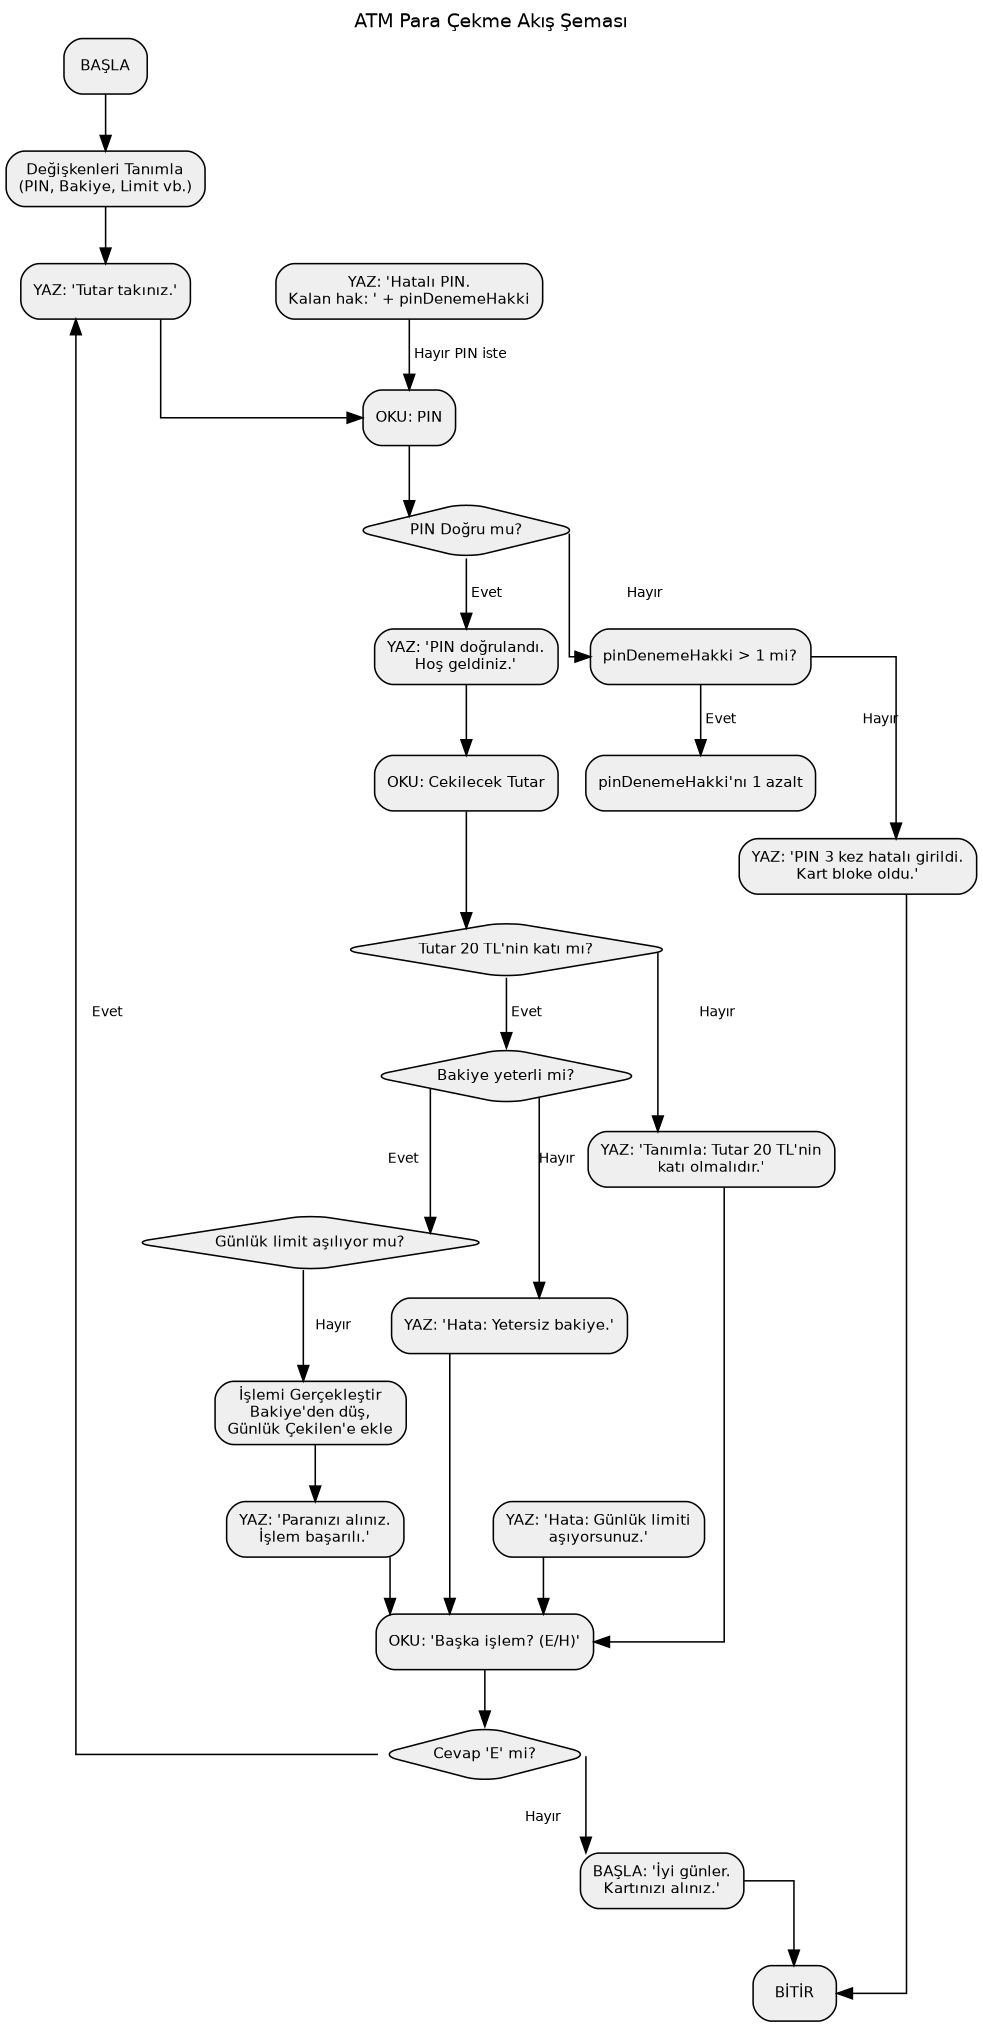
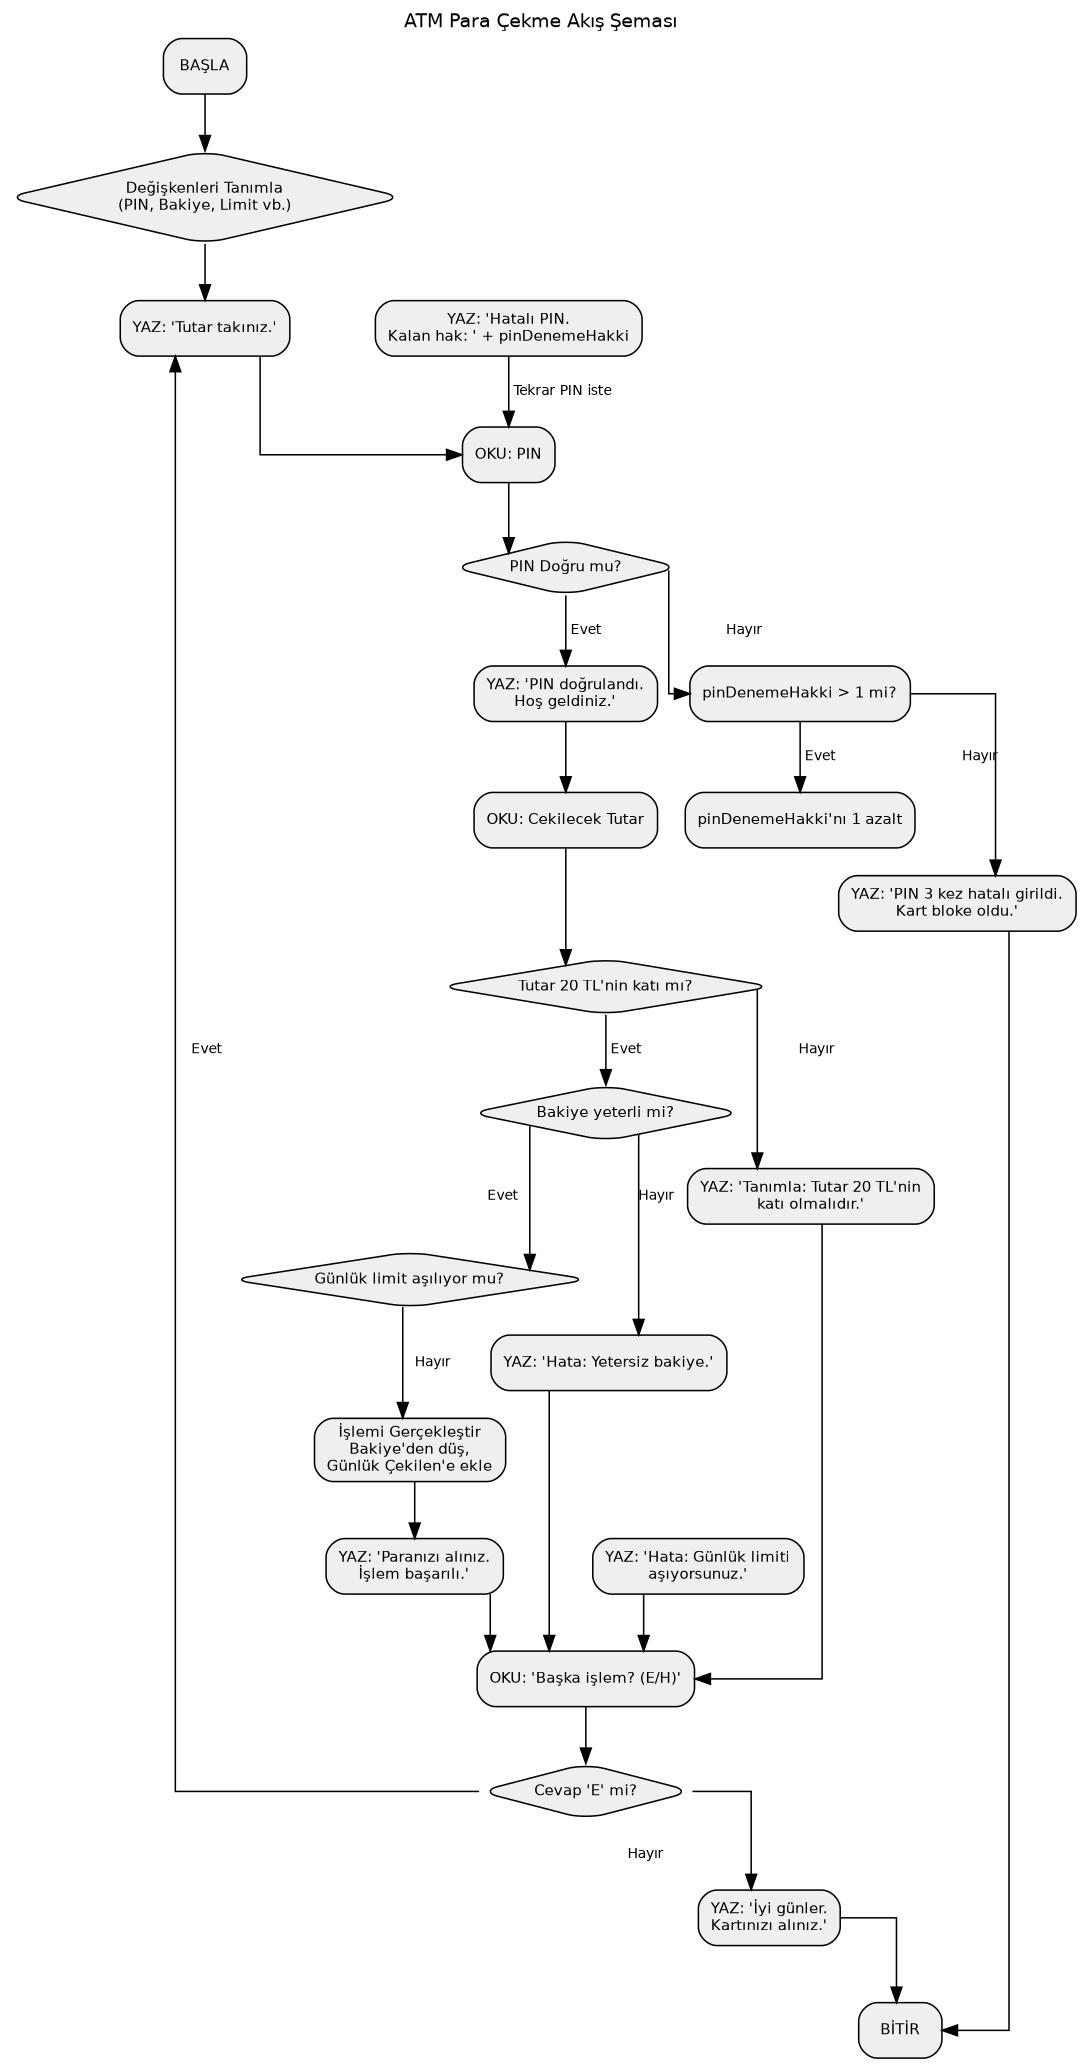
(106, 179) -> (205, 197)
(461, 355) -> (563, 392)
(662, 1881) -> (769, 1918)
